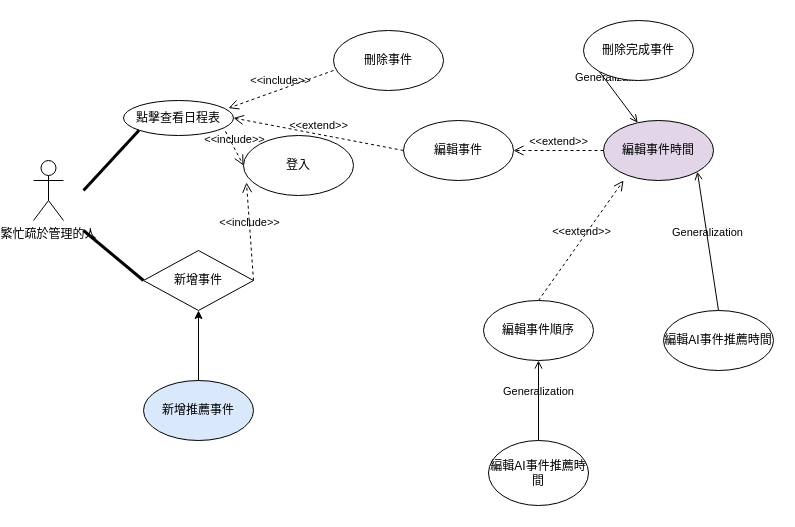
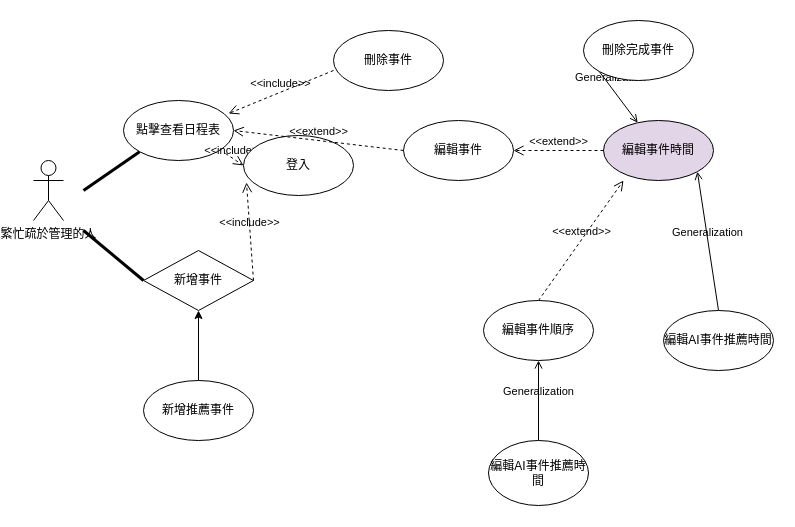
(179, 118) -> (179, 131)
(199, 411) -> (199, 411)
